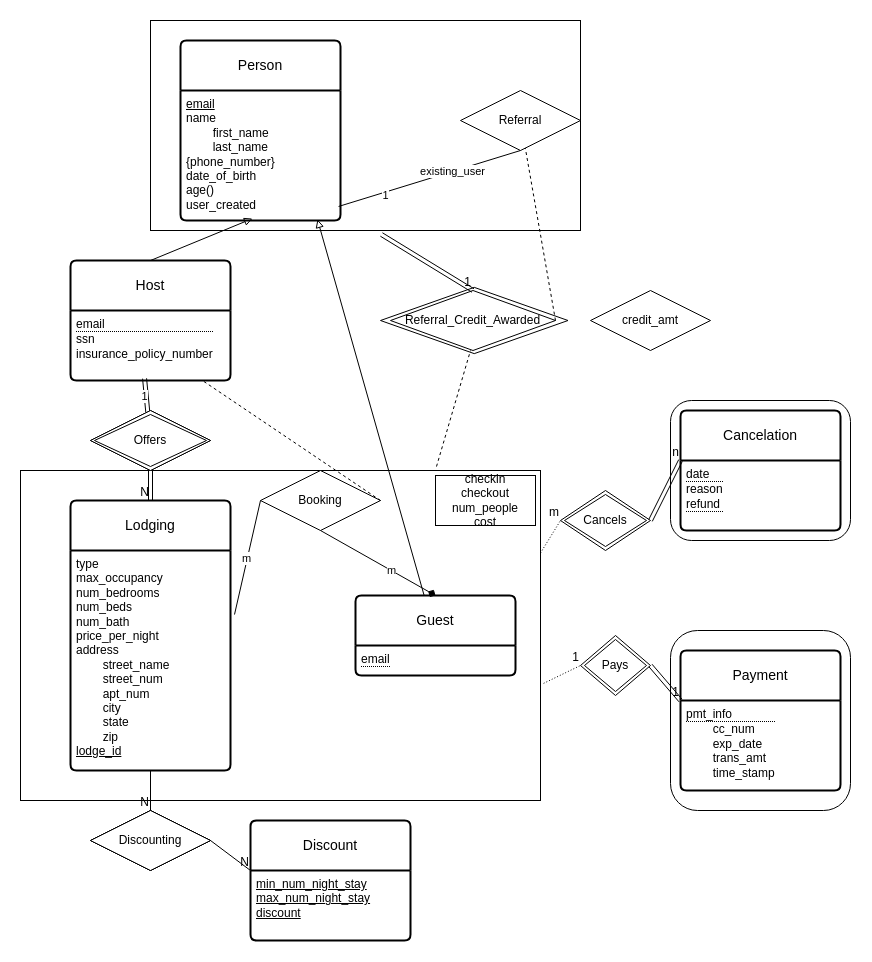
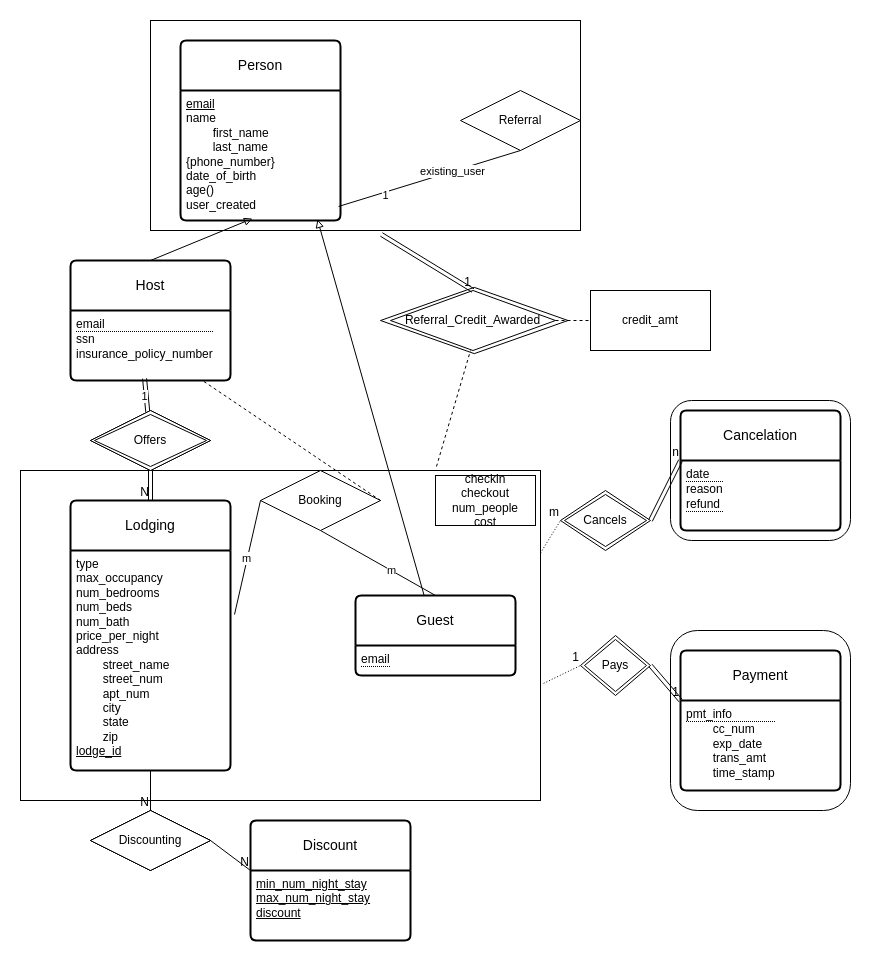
(541, 236) -> (573, 321)
(651, 321) -> (651, 321)
(427, 591) -> (430, 593)
